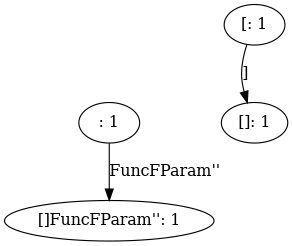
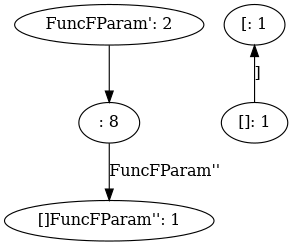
none -> (109, 25)
(242, 68) -> (255, 79)
(109, 123) -> (109, 123)
